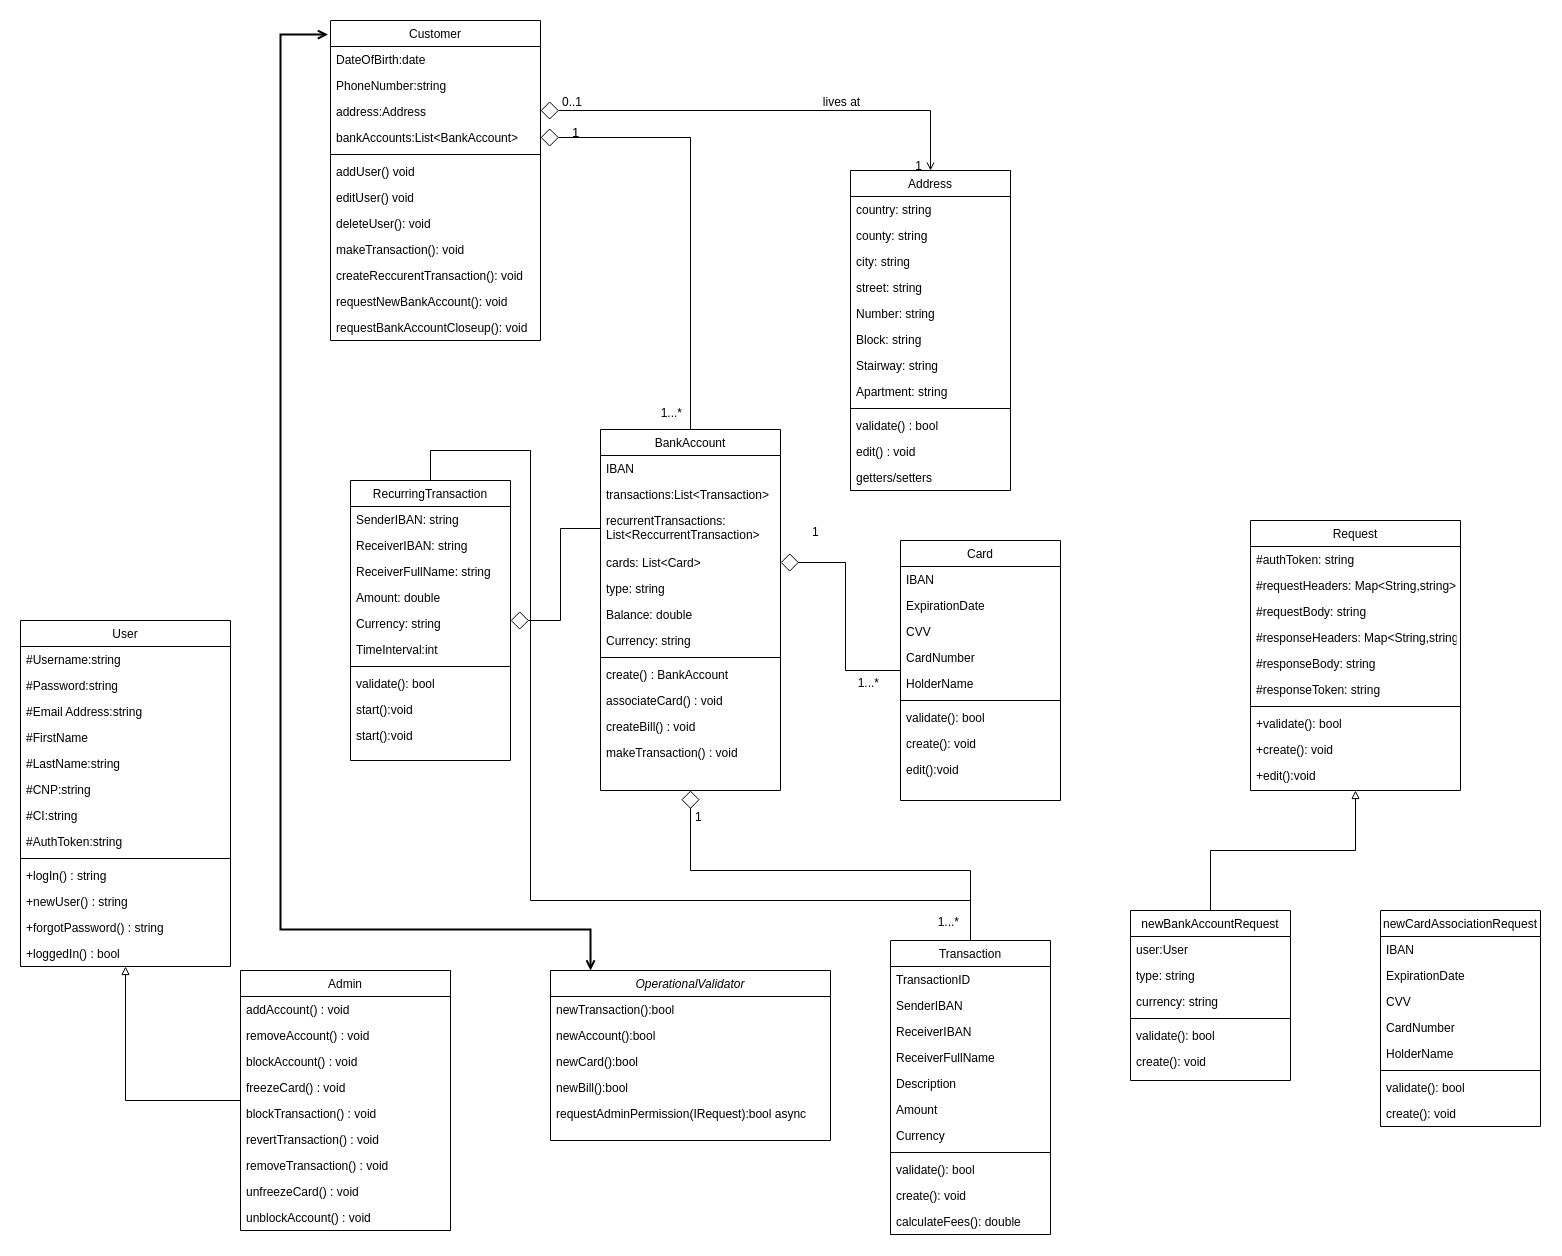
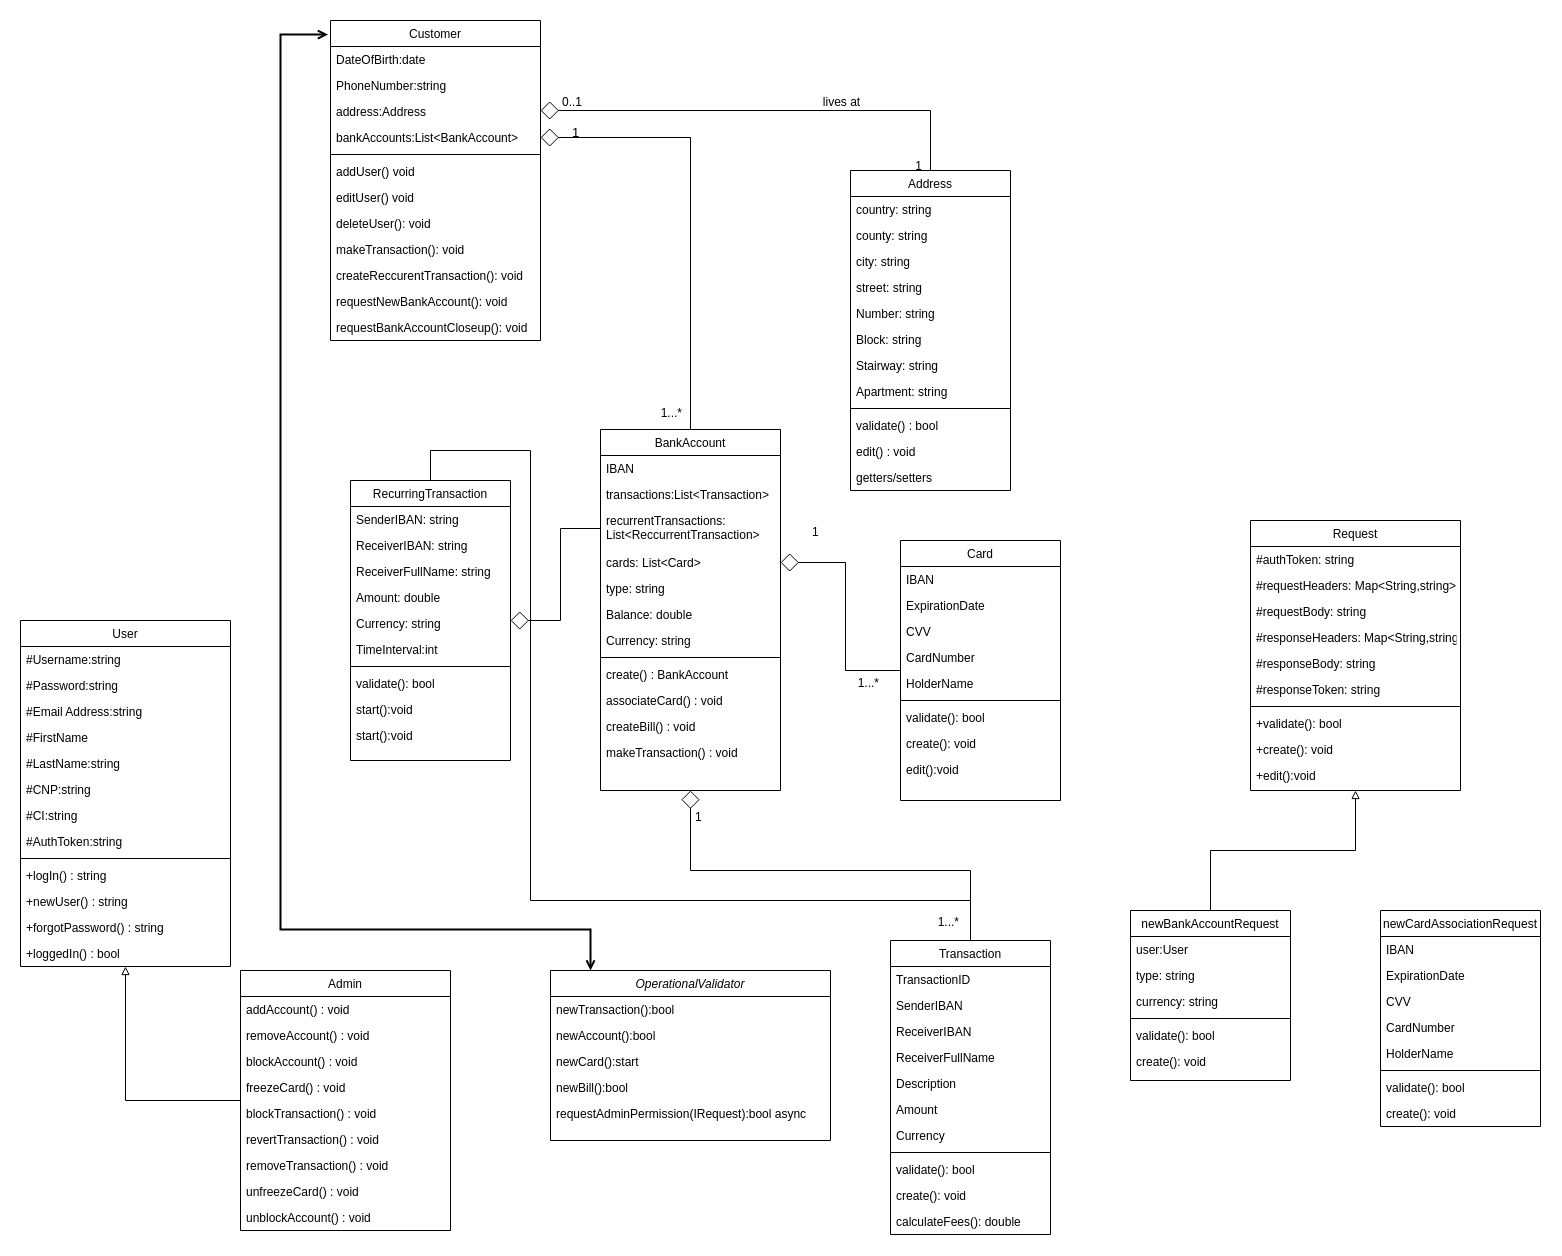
(931, 165) -> (931, 165)
(600, 1062) -> (605, 1062)
